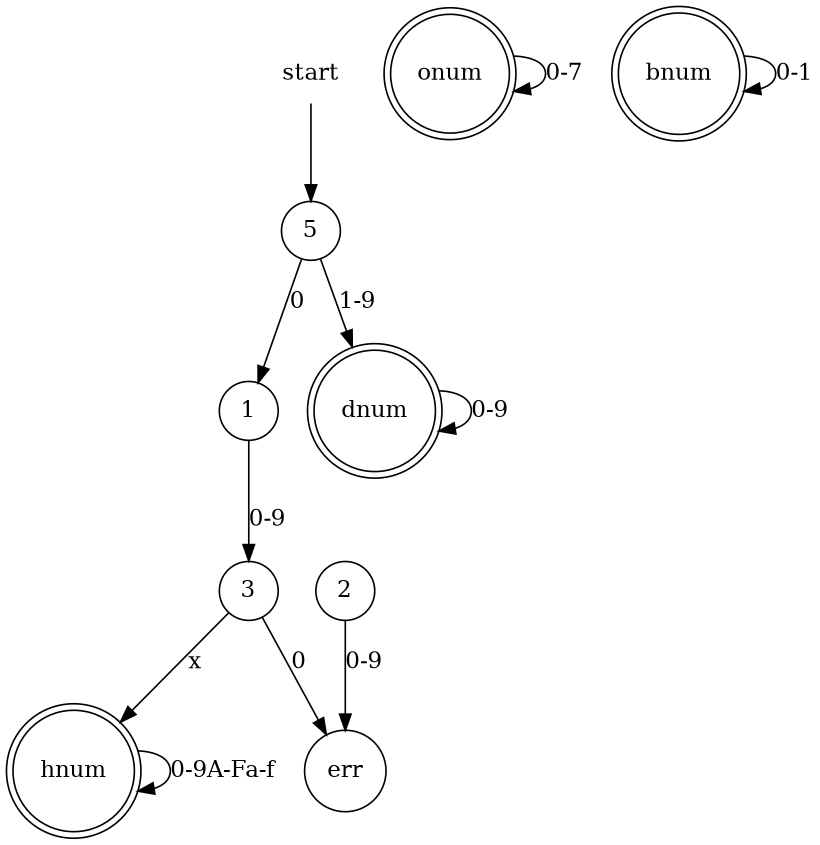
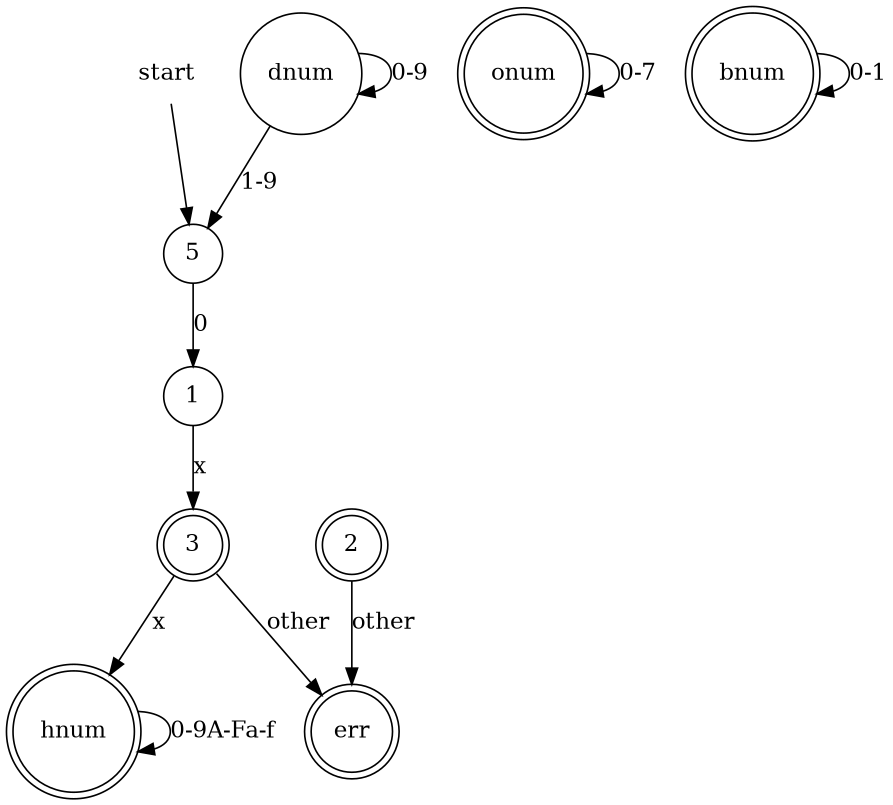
(334, 295) -> (243, 170)
(375, 411) -> (301, 74)
(268, 520) -> (201, 467)
(249, 591) -> (193, 545)
(345, 591) -> (352, 545)
(299, 662) -> (299, 623)
(364, 662) -> (384, 623)
(345, 771) -> (352, 732)
